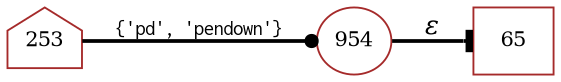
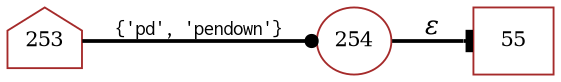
(354, 41) -> (354, 41)
(514, 41) -> (514, 41)
